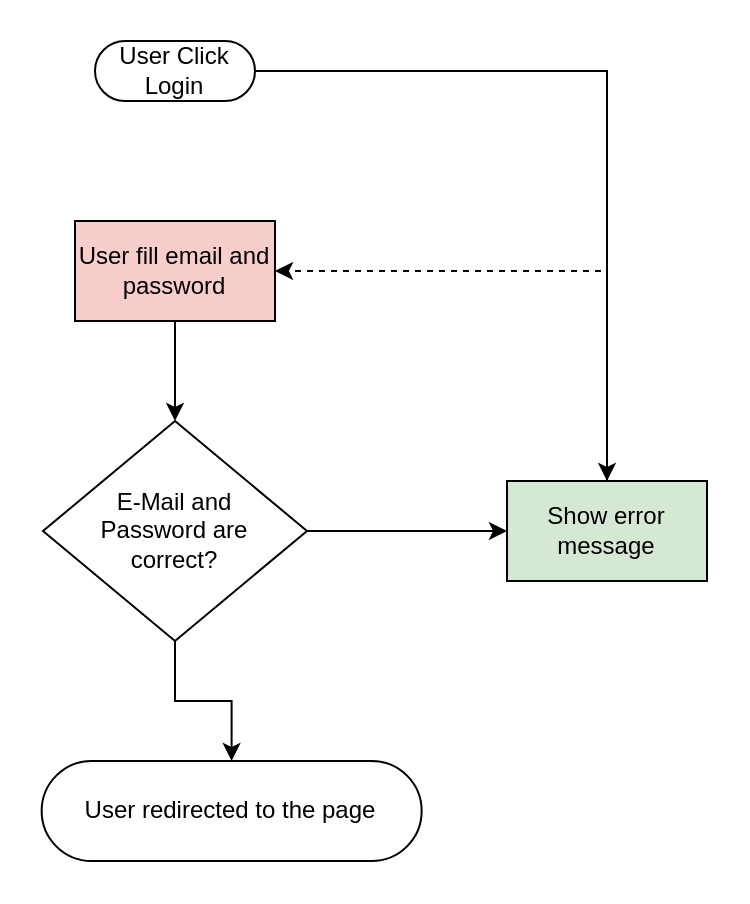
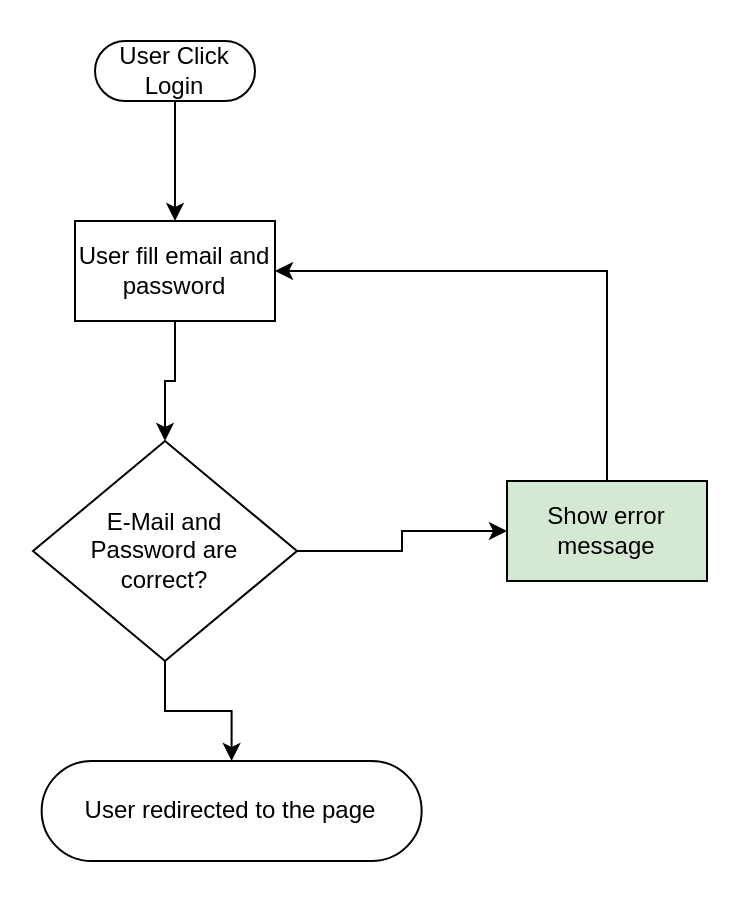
(529, 71) -> (175, 154)
(175, 271) -> (175, 271)
(446, 271) -> (446, 271)
(175, 531) -> (165, 551)
